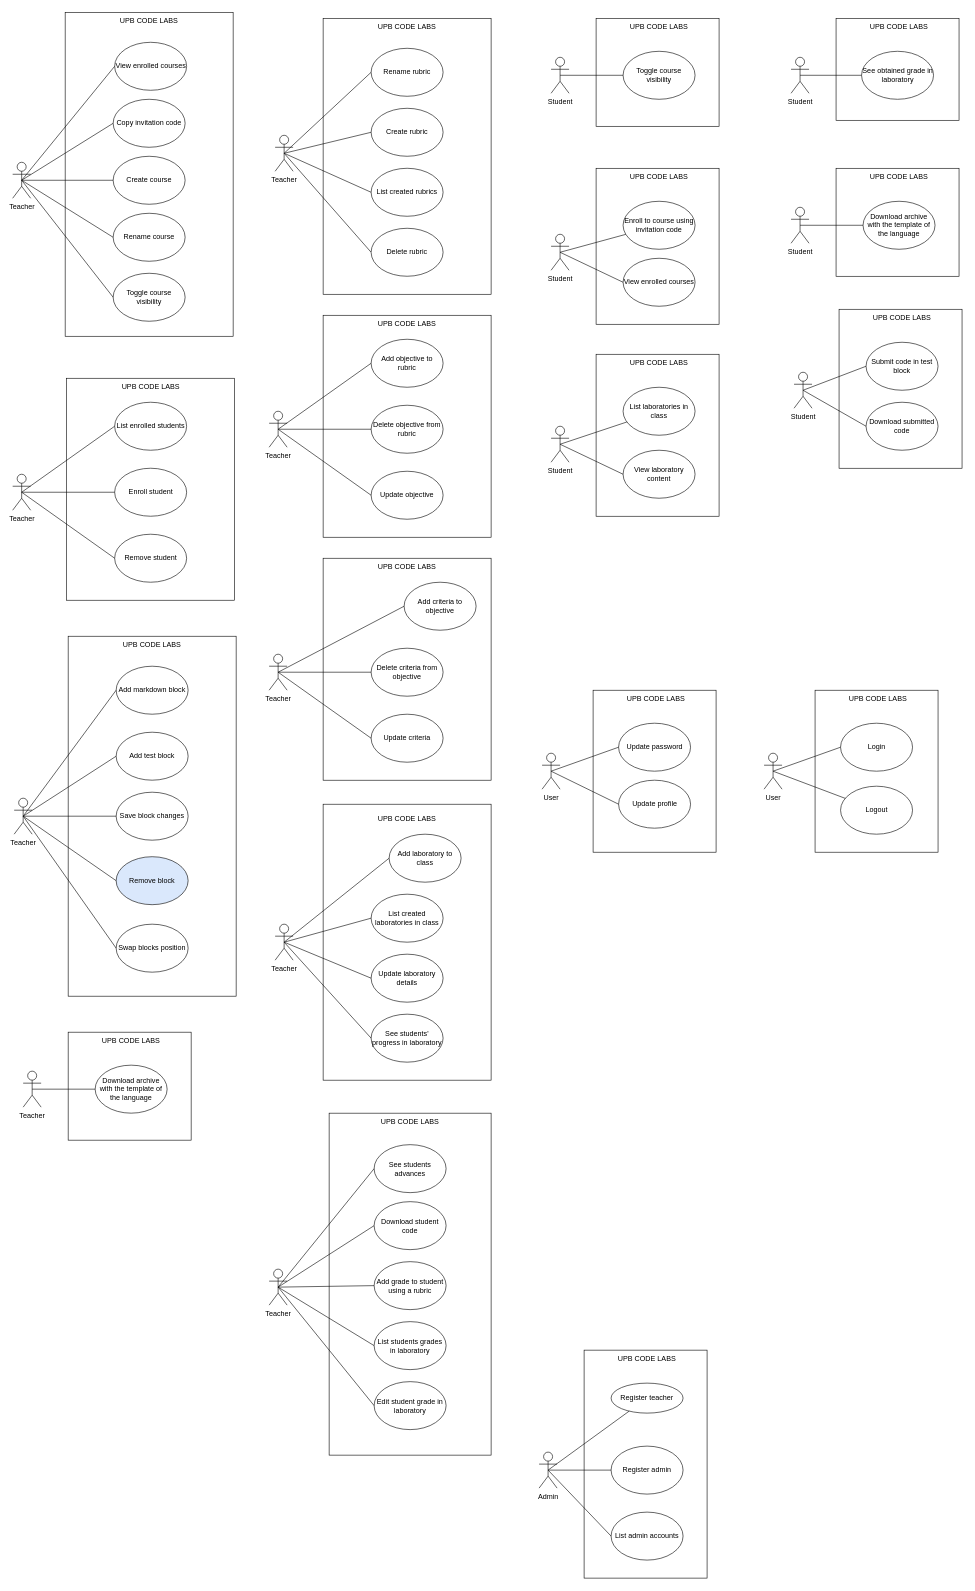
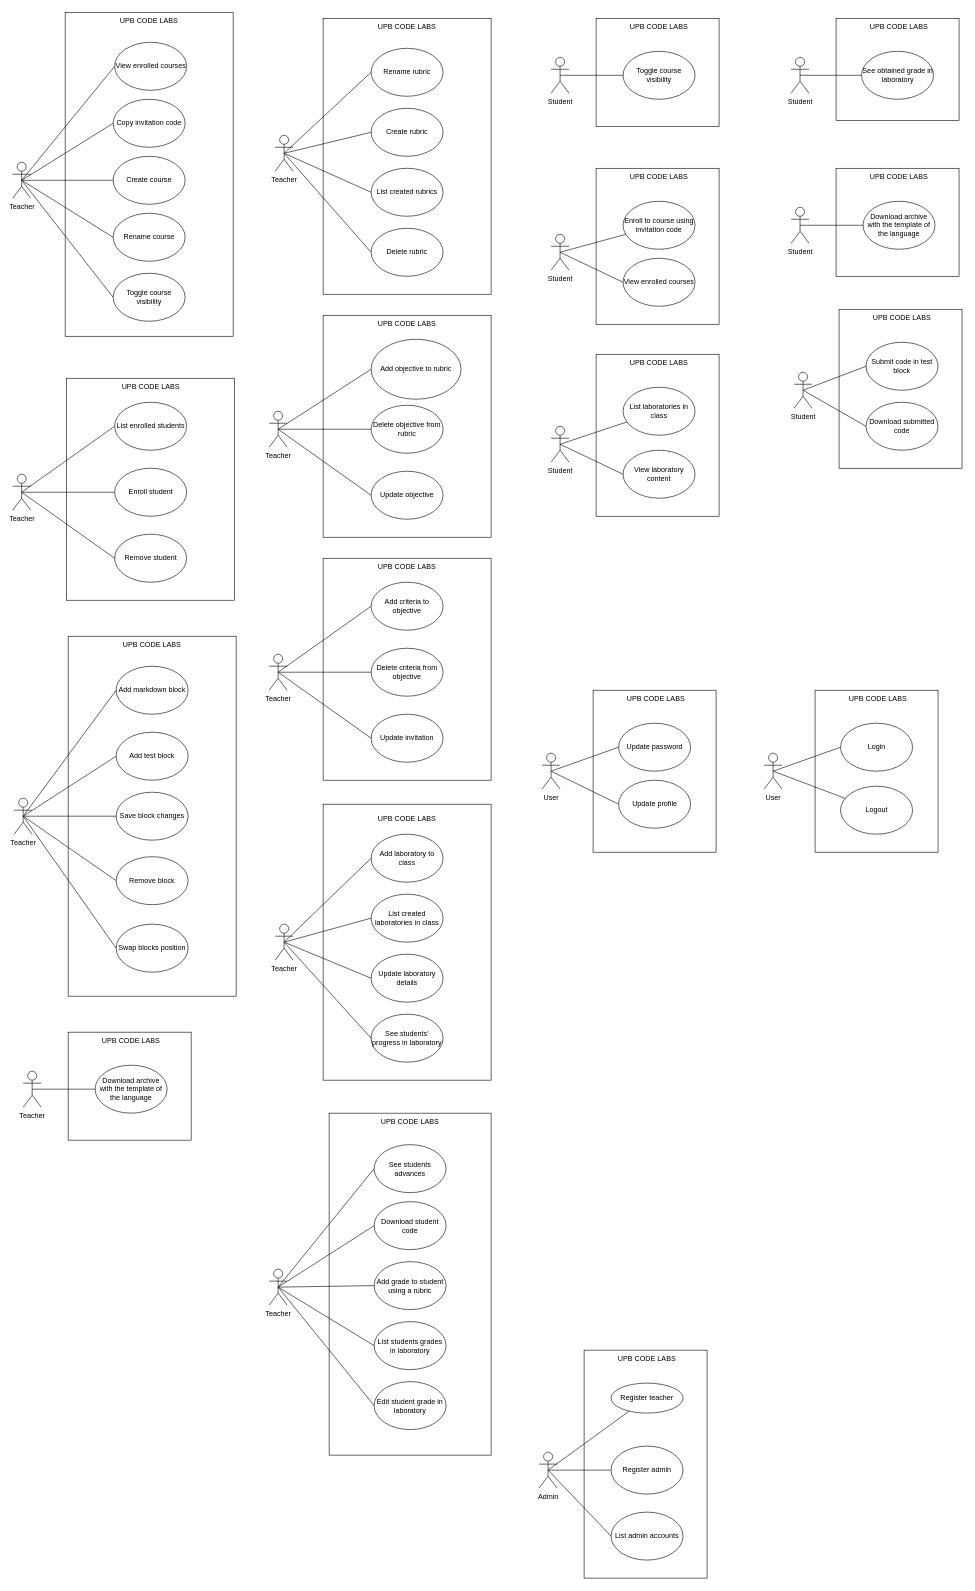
(407, 363) -> (416, 369)
(440, 606) -> (407, 606)
(407, 738) -> (407, 738)
(425, 858) -> (407, 858)
(152, 881) -> (152, 881)
